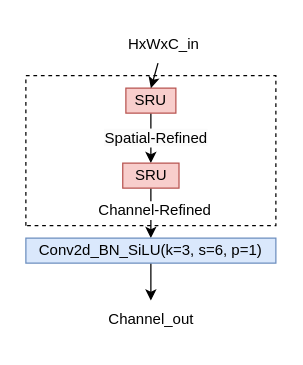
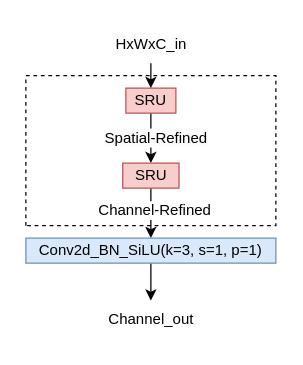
(163, 44) -> (151, 44)
(151, 251) -> (151, 251)
